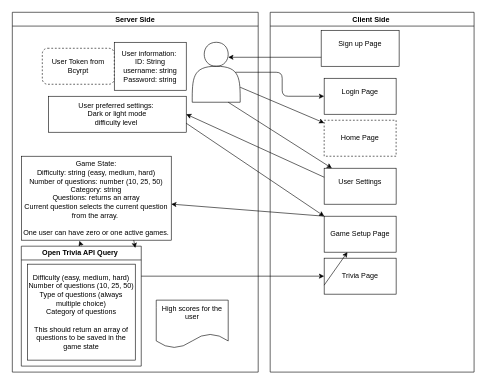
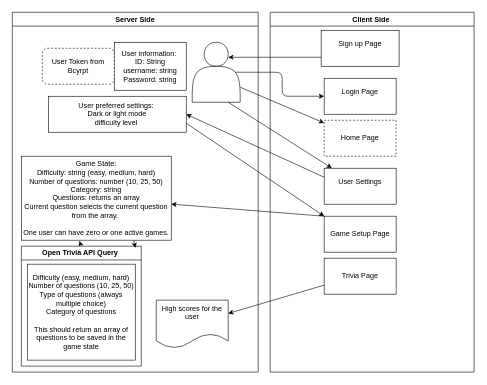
(335, 270) -> (278, 299)
(318, 276) -> none
